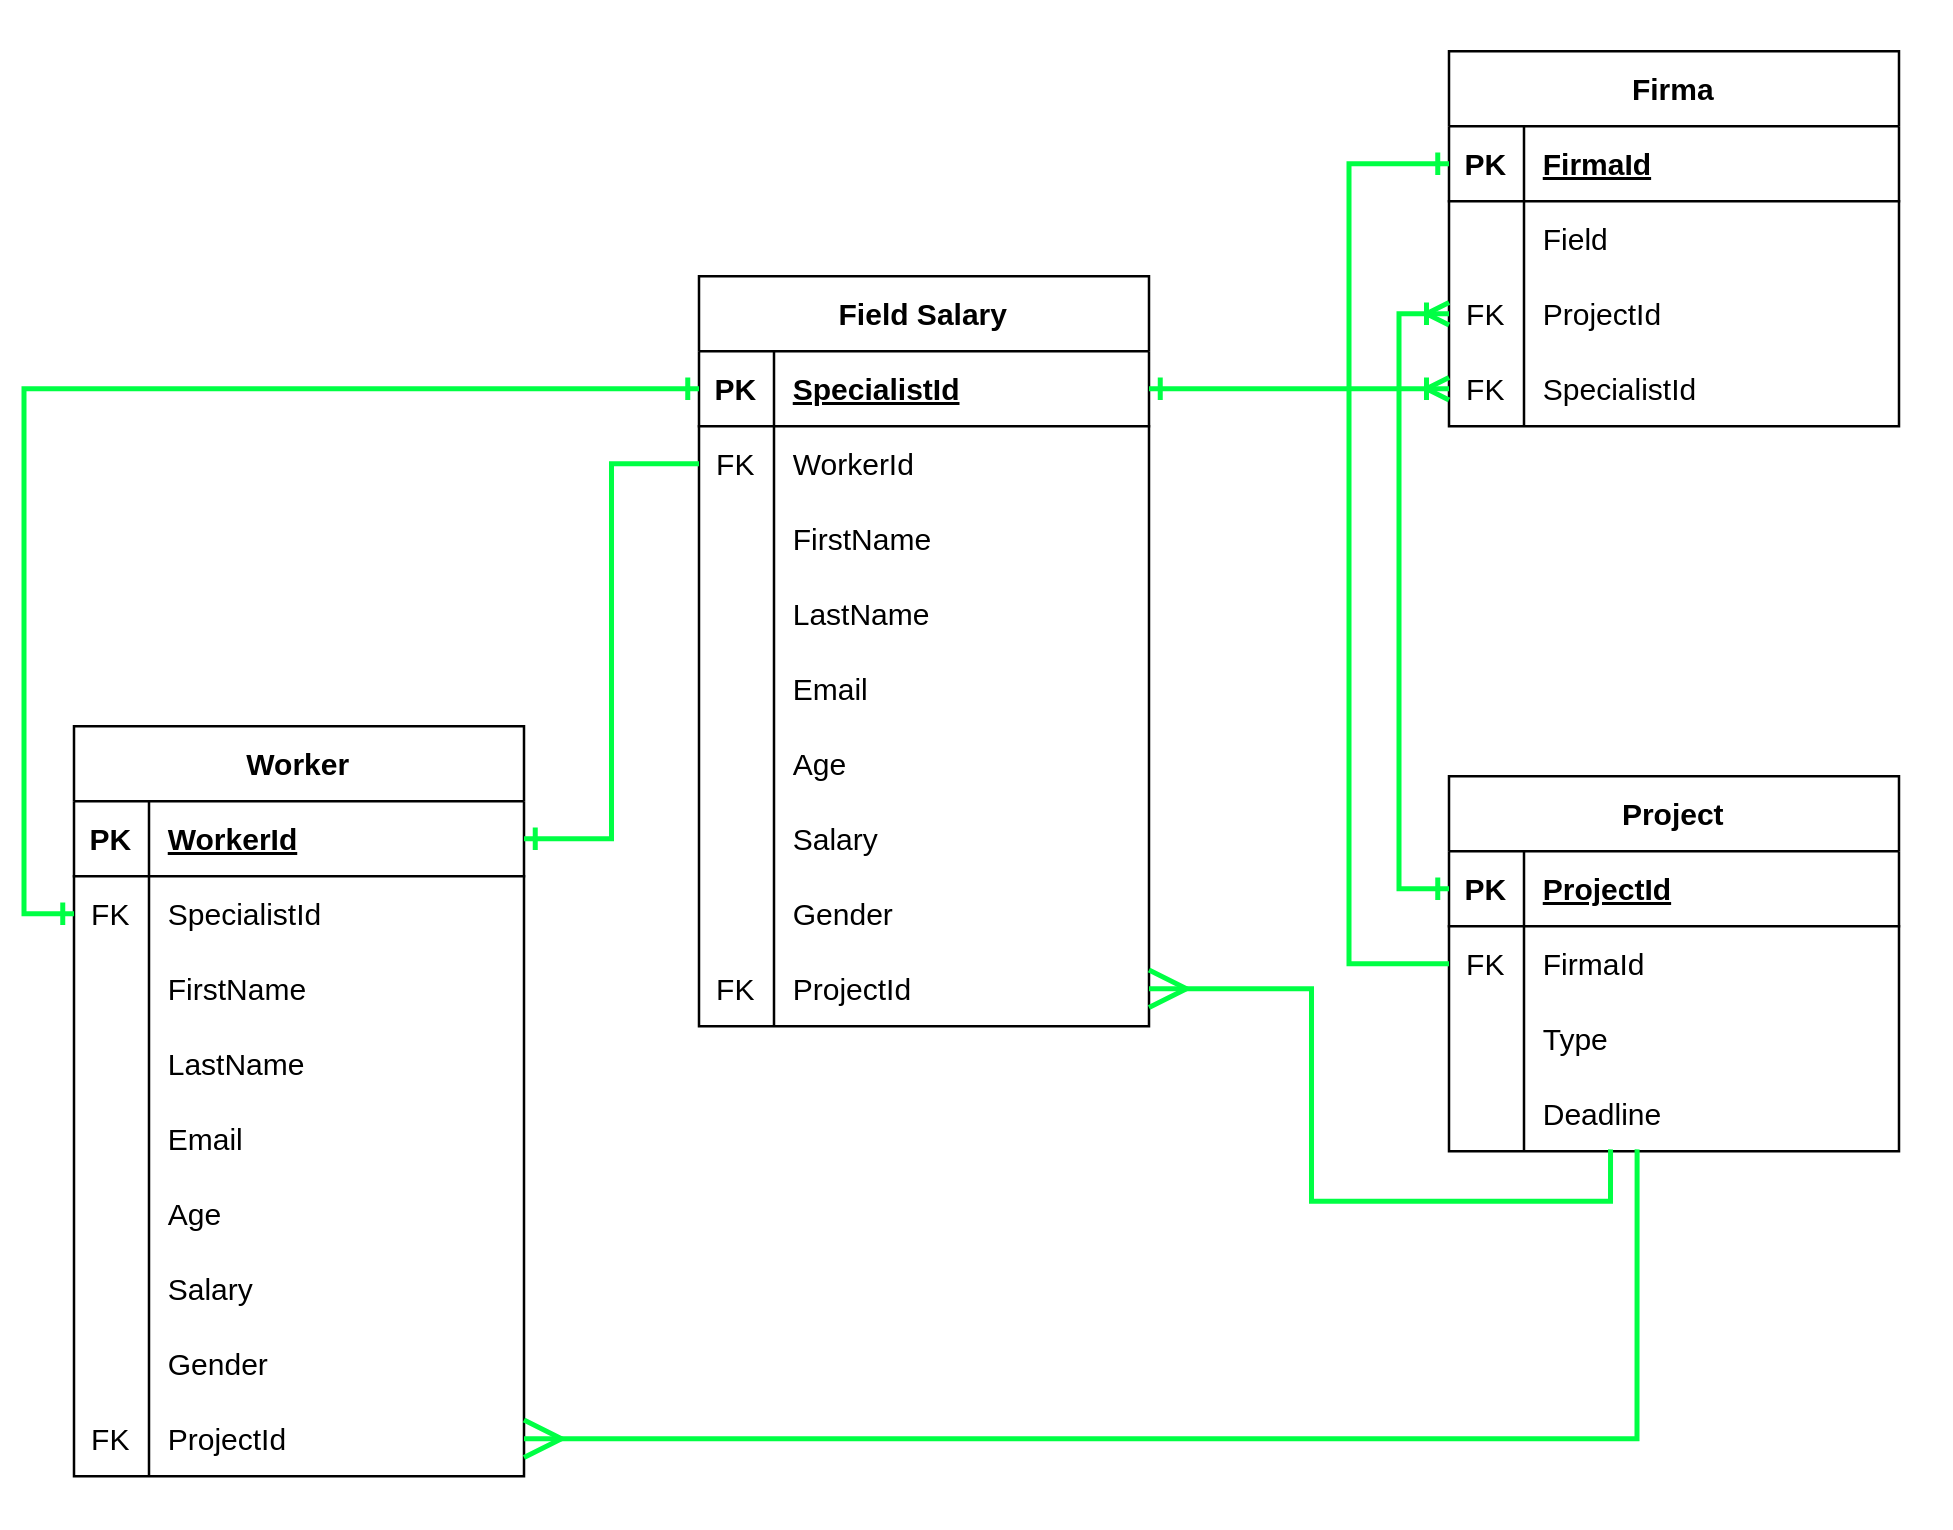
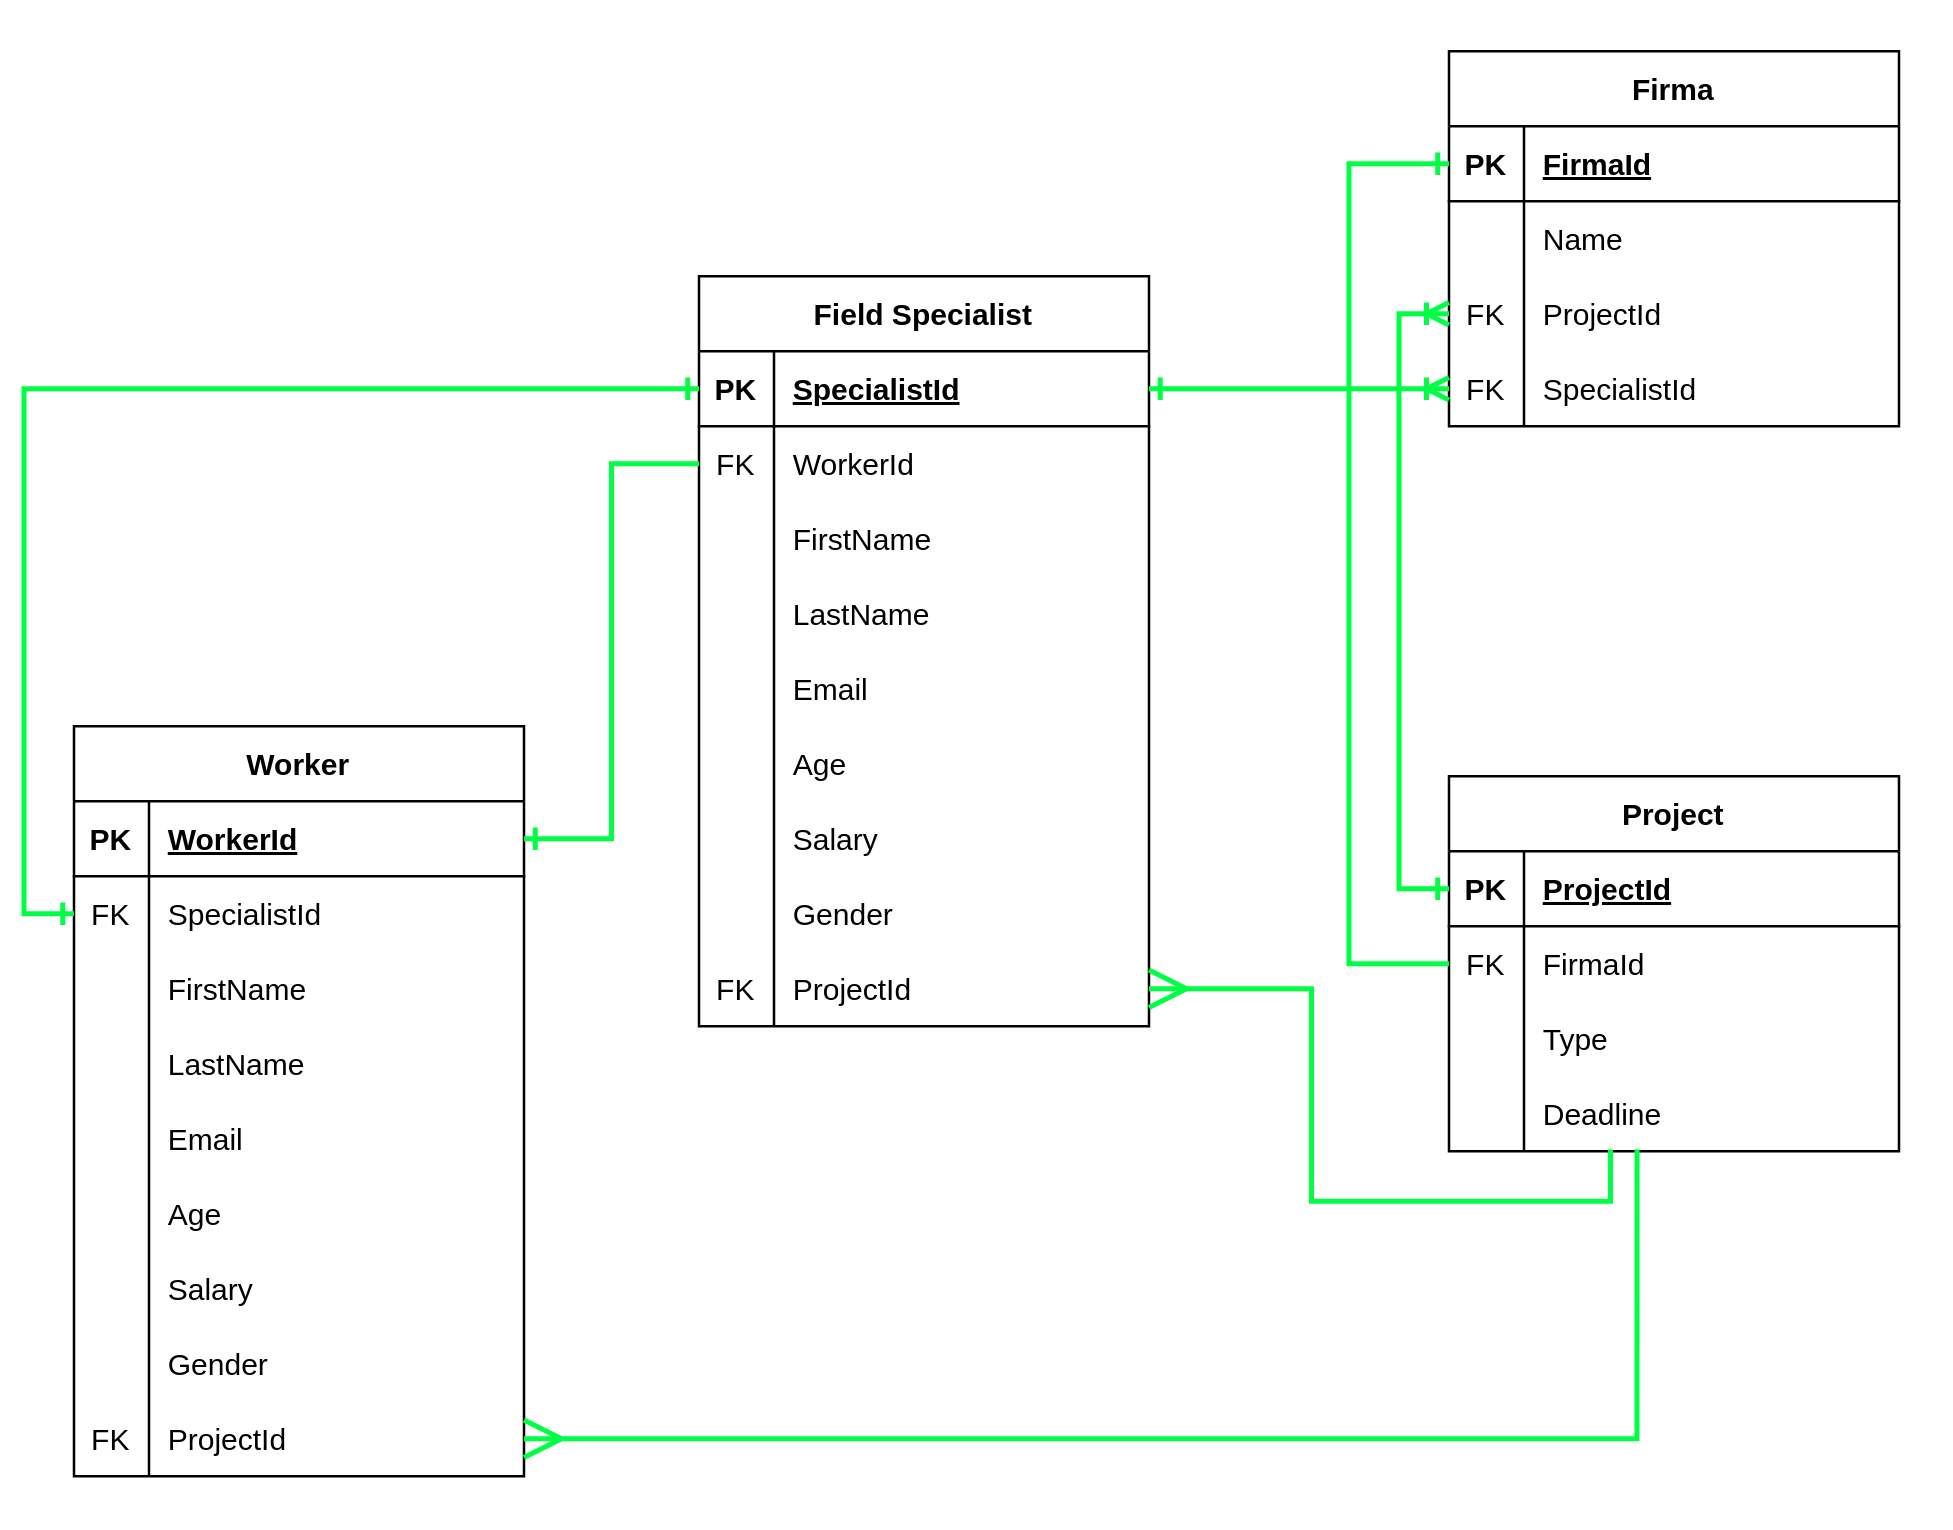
(1577, 240) -> (1576, 240)
(923, 315) -> (923, 315)
